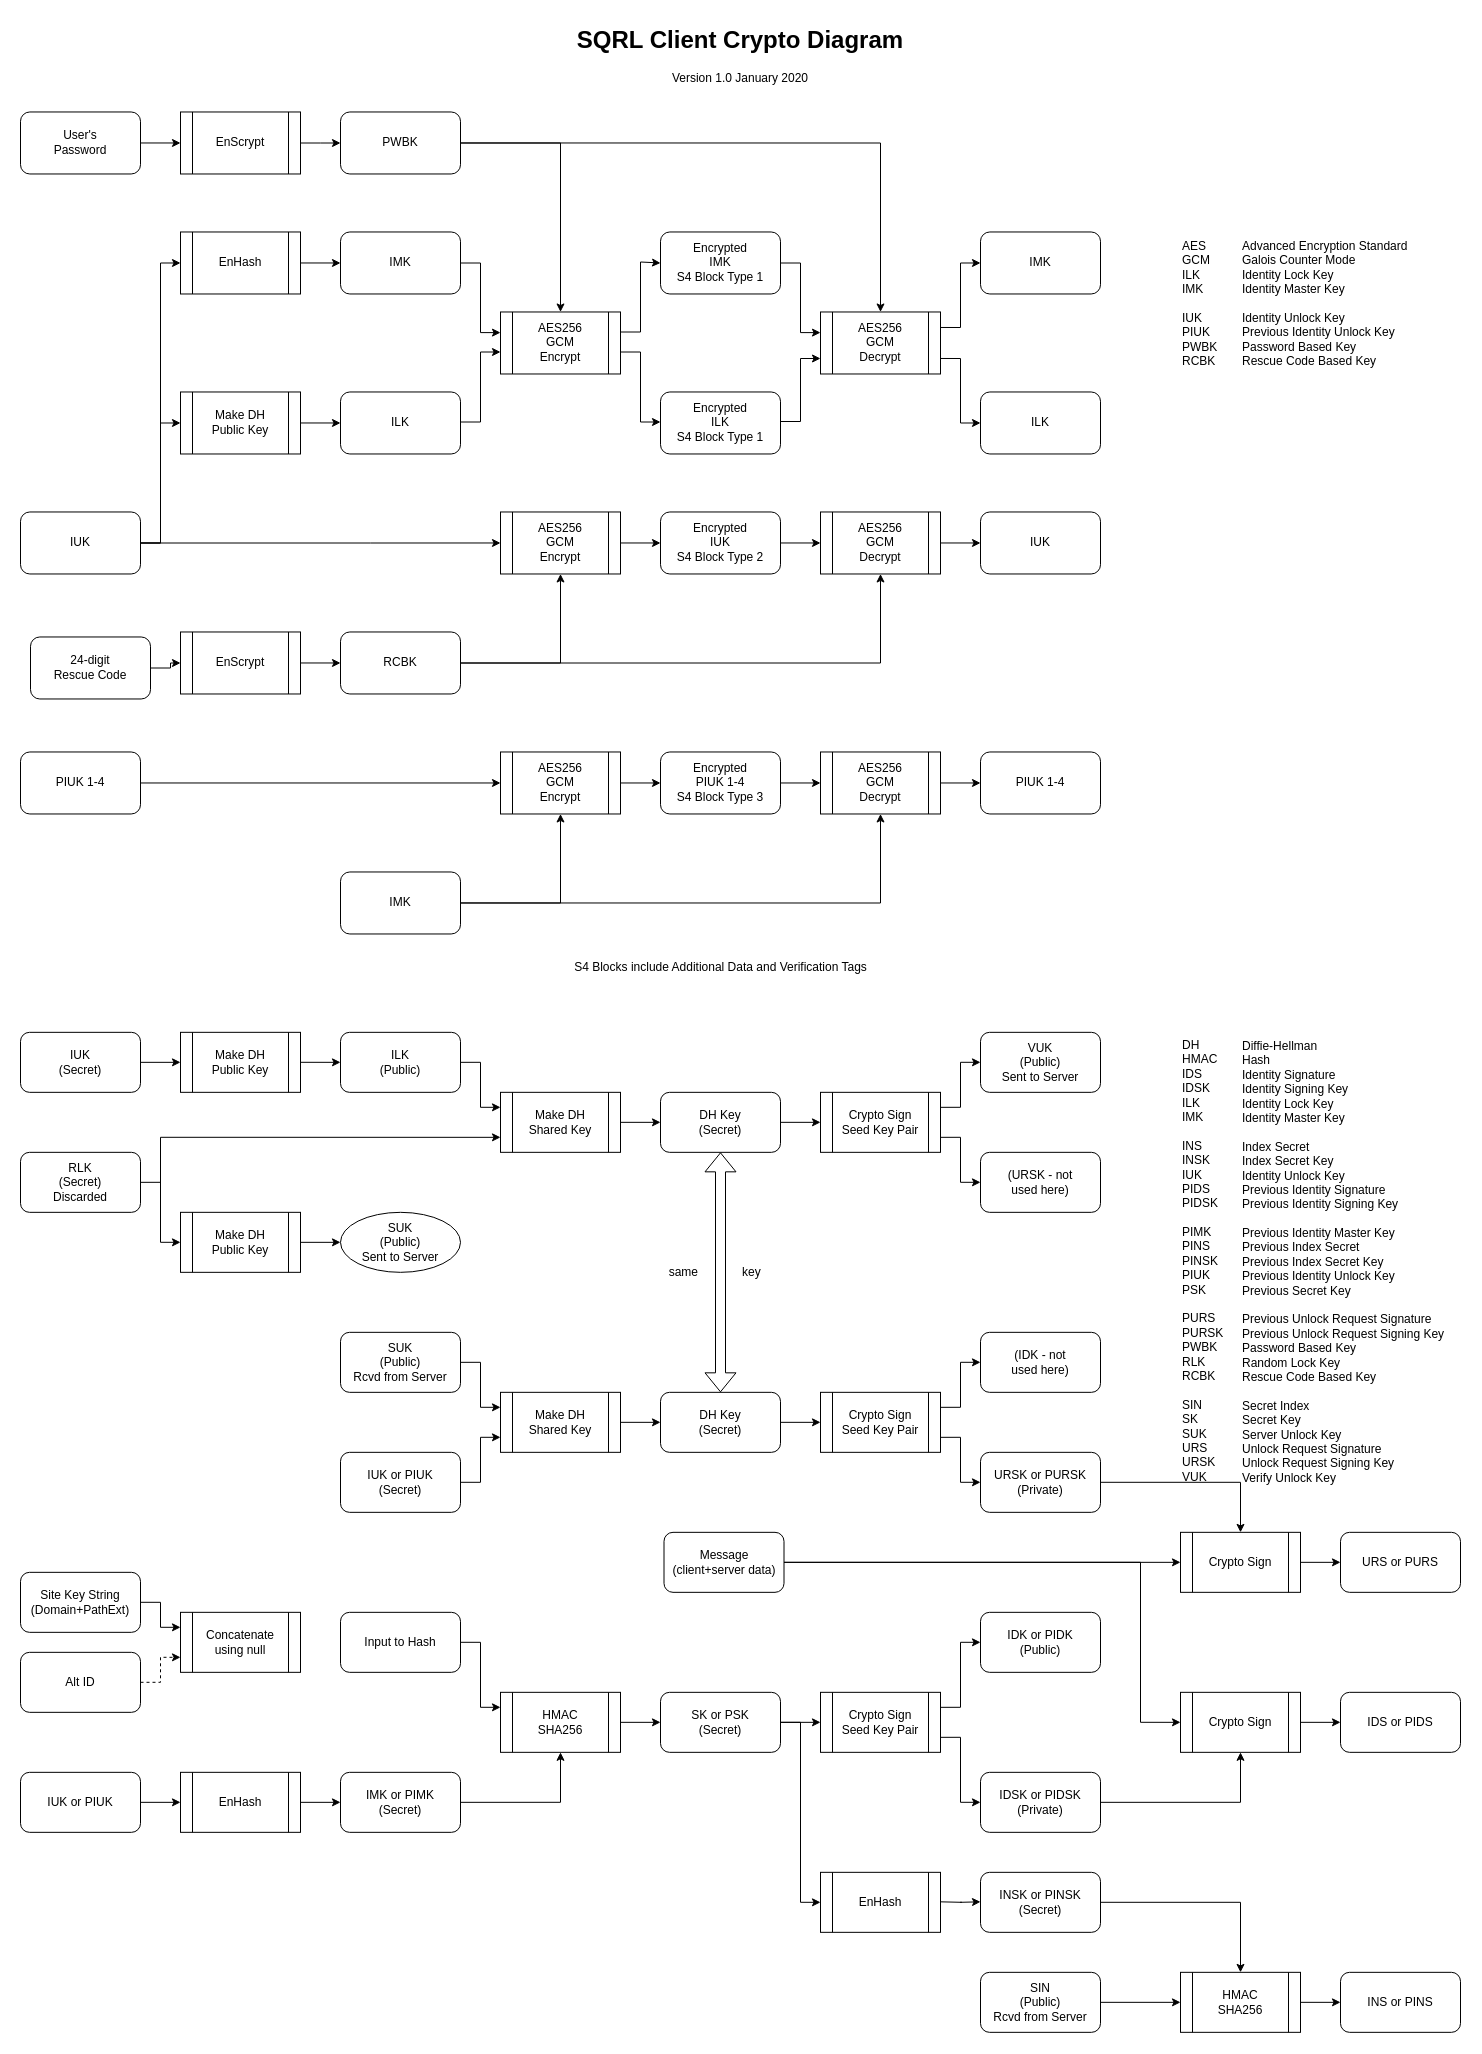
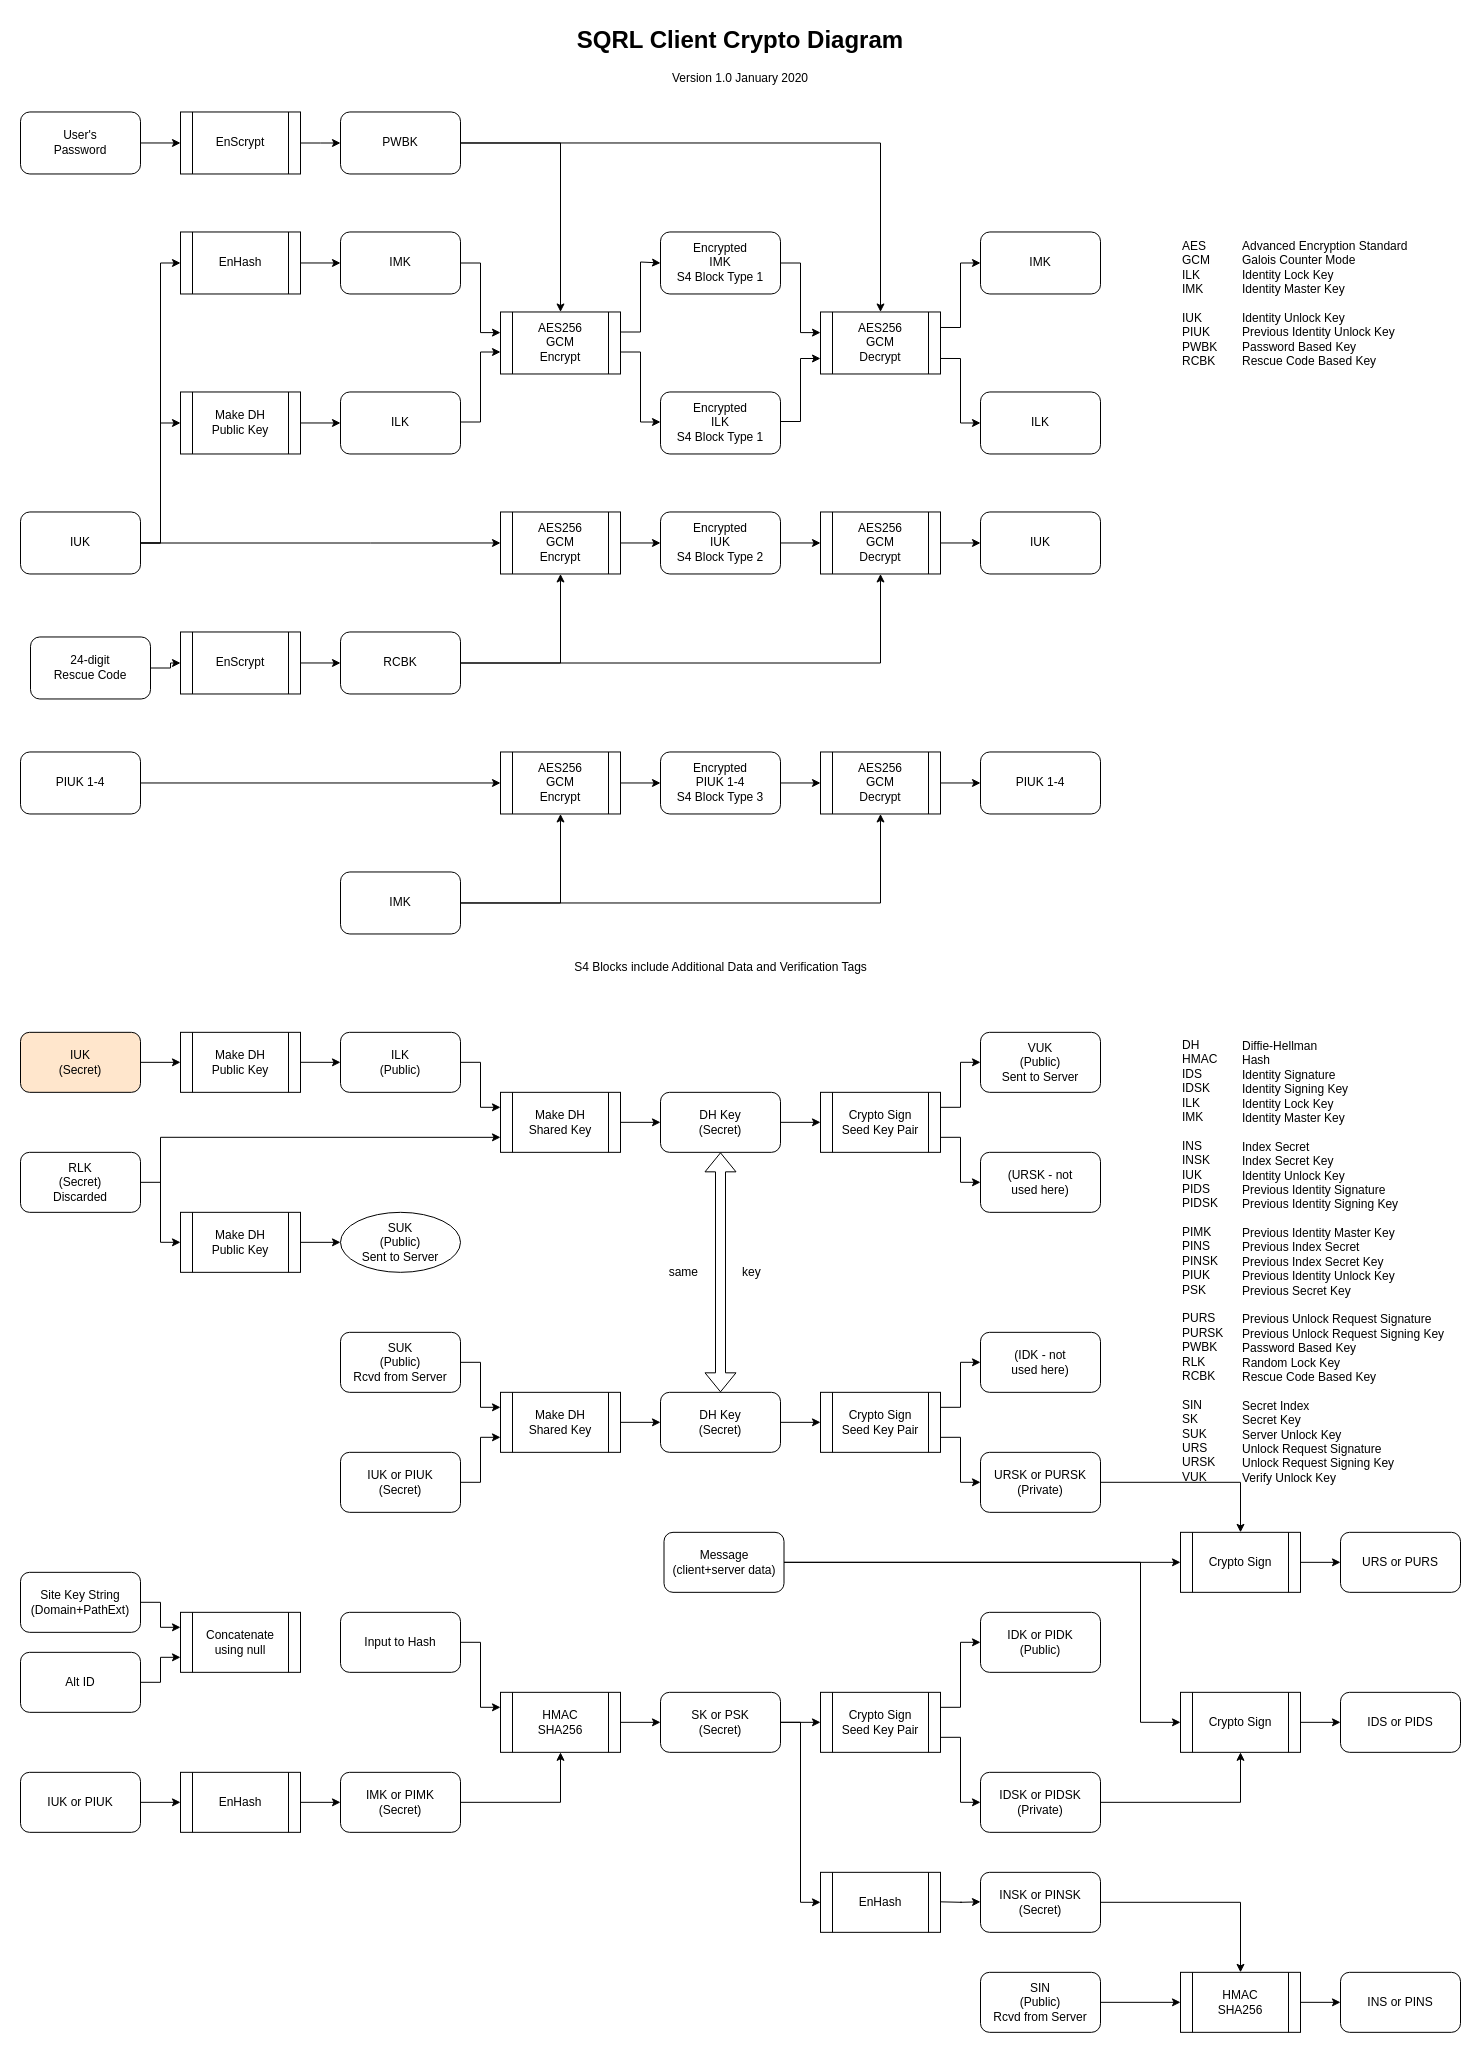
(81, 1062) -> (81, 1062)
(161, 1675) -> (161, 1675)
